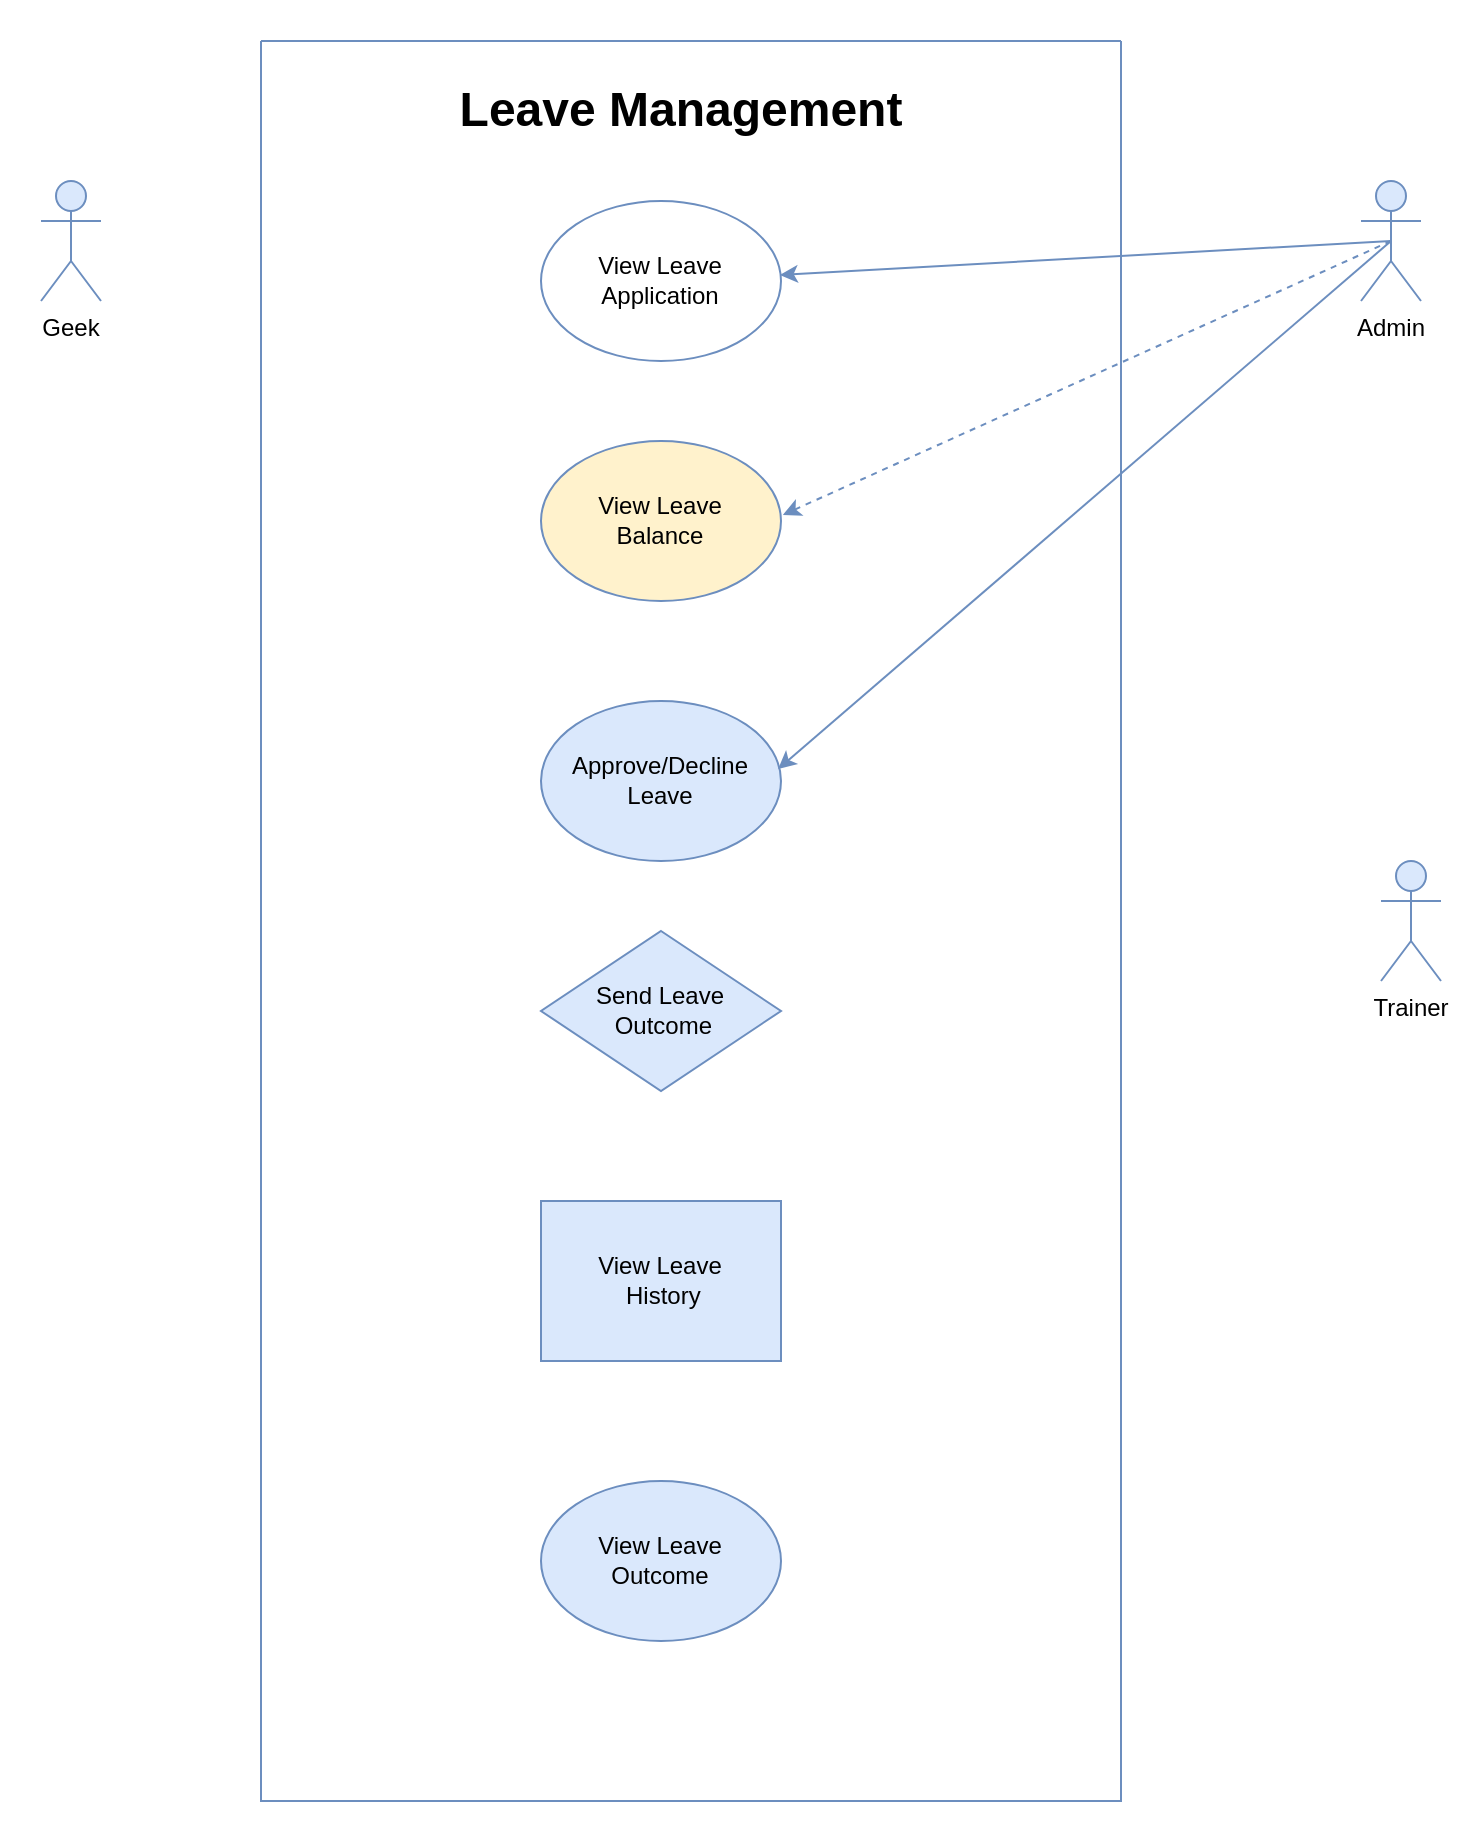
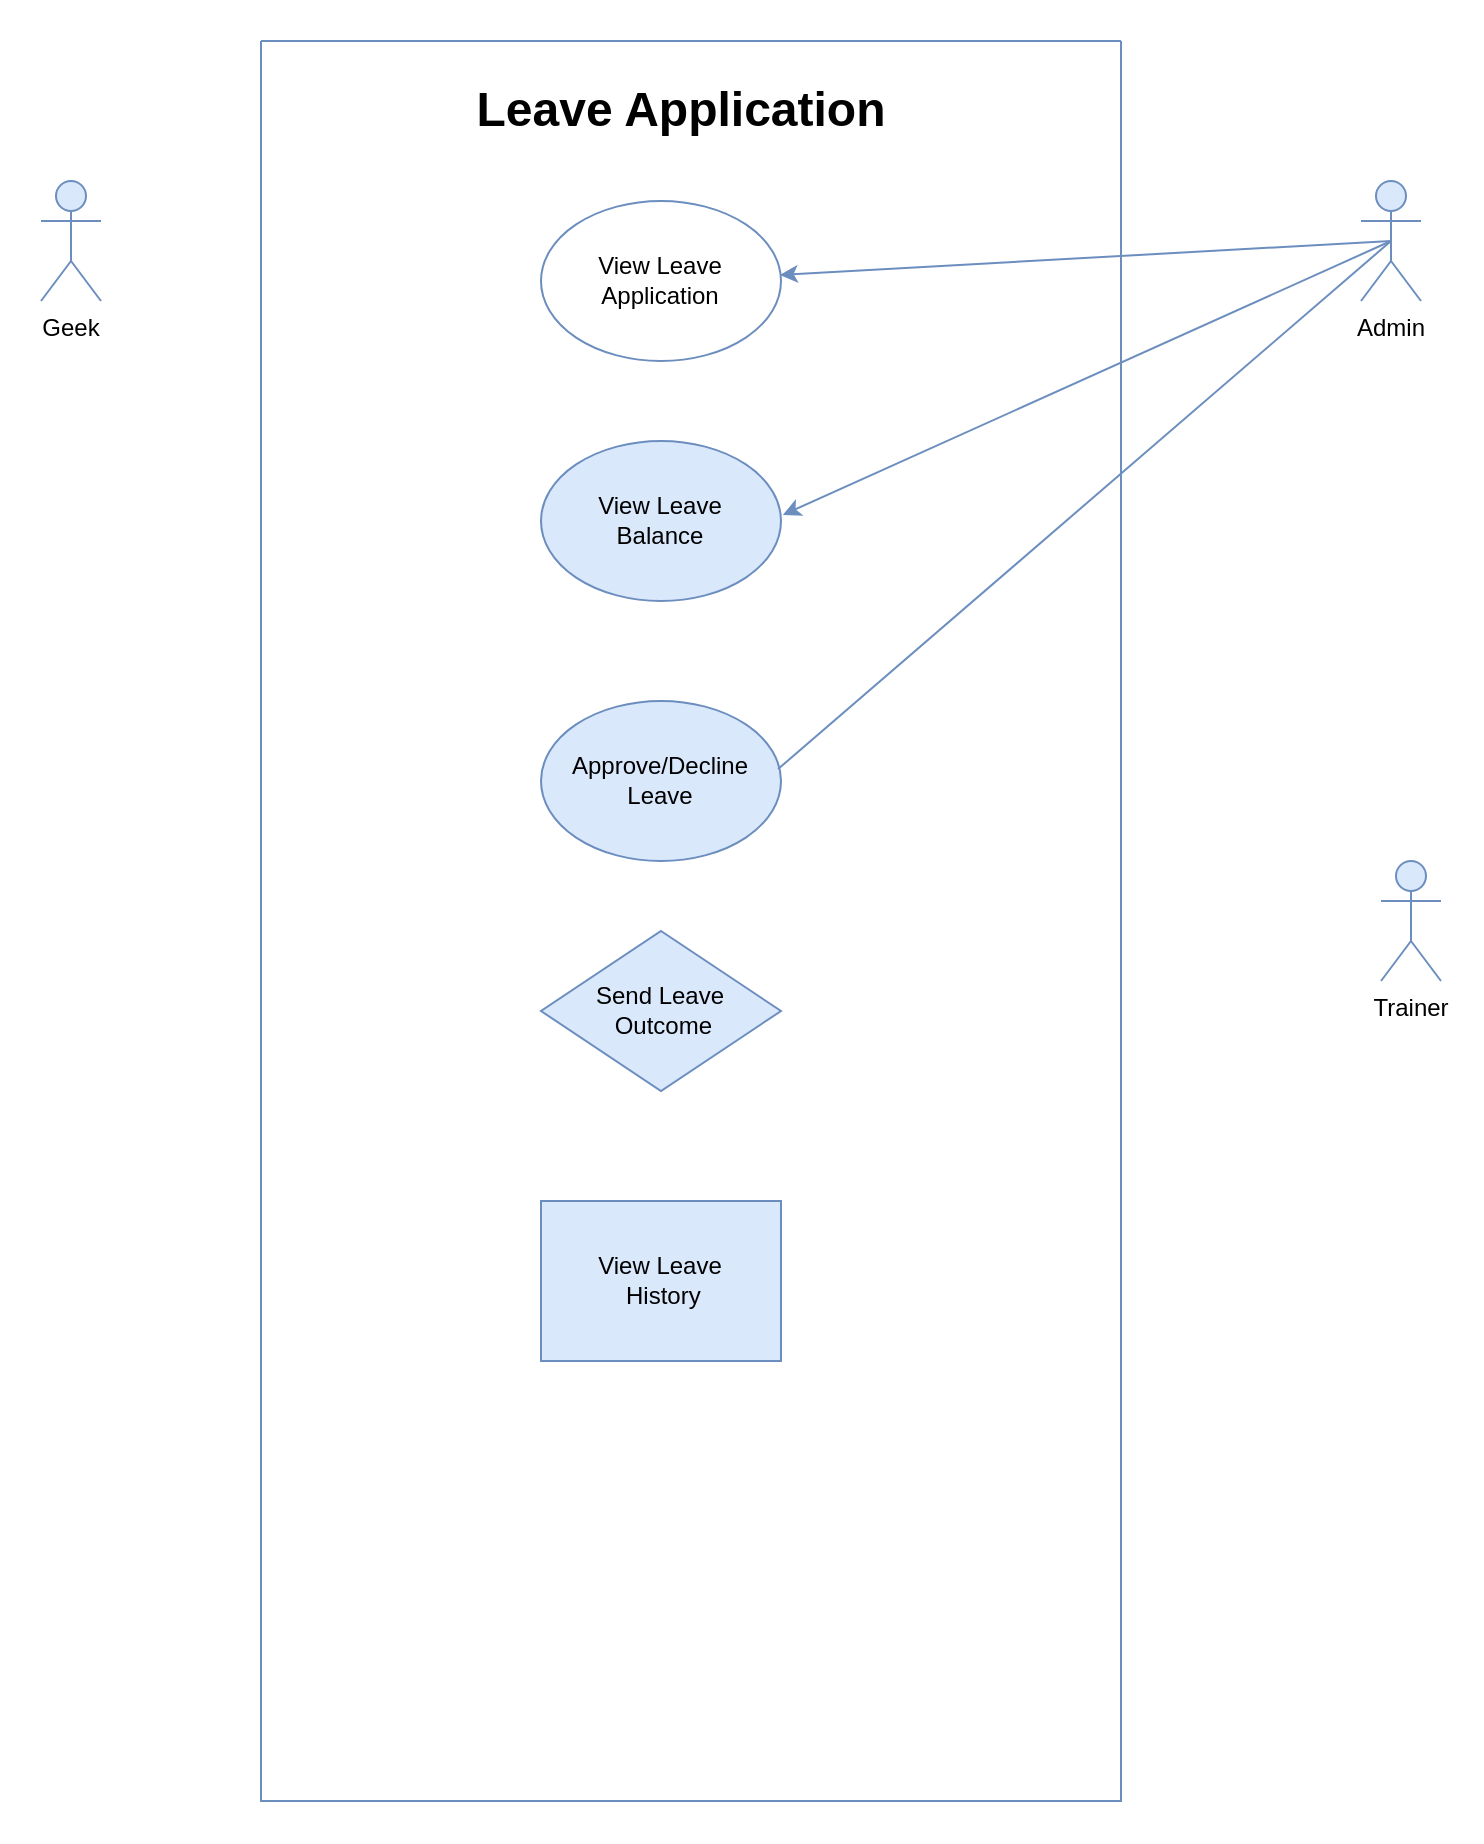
(682, 111) -> (682, 111)
(1090, 377) -> (1090, 377)
(661, 521) -> (661, 521)
(789, 759) -> (785, 763)
(661, 1561) -> none
